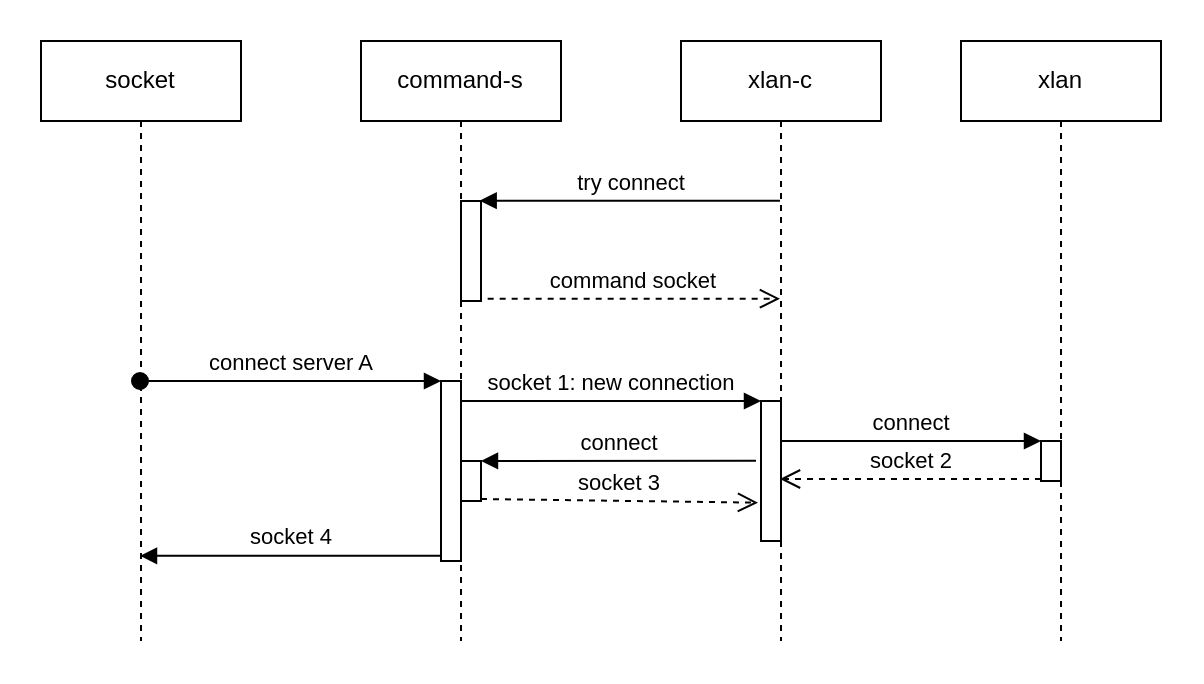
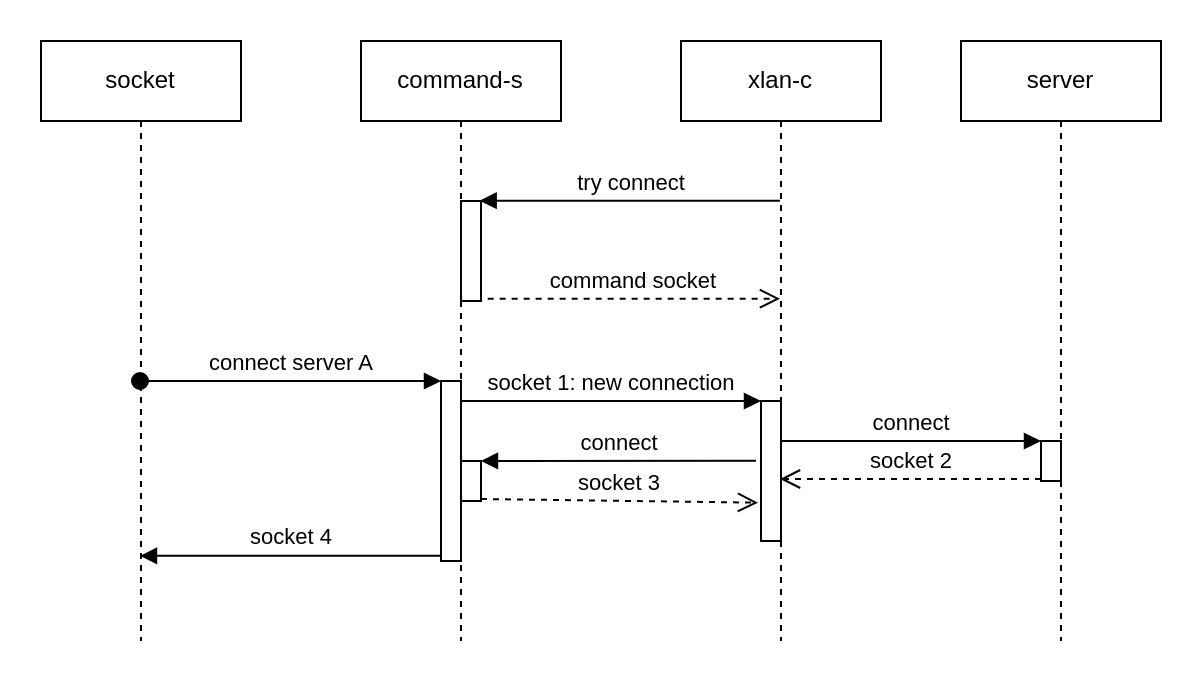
(1061, 81) -> (1061, 81)
